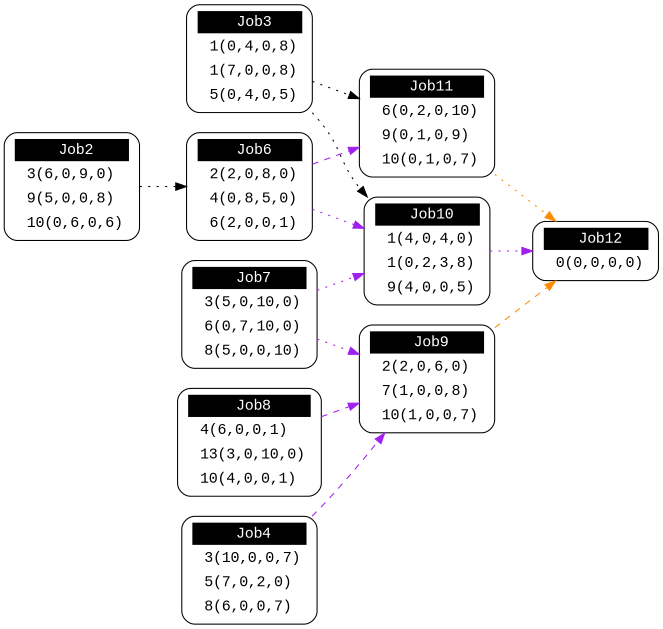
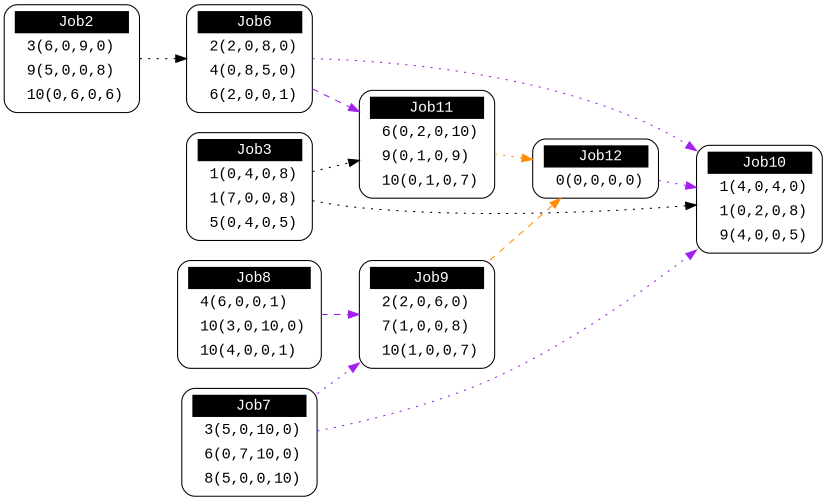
(506, 251) -> (672, 183)
(426, 263) -> (759, 211)
(248, 454) -> (248, 326)
(249, 570) -> none
